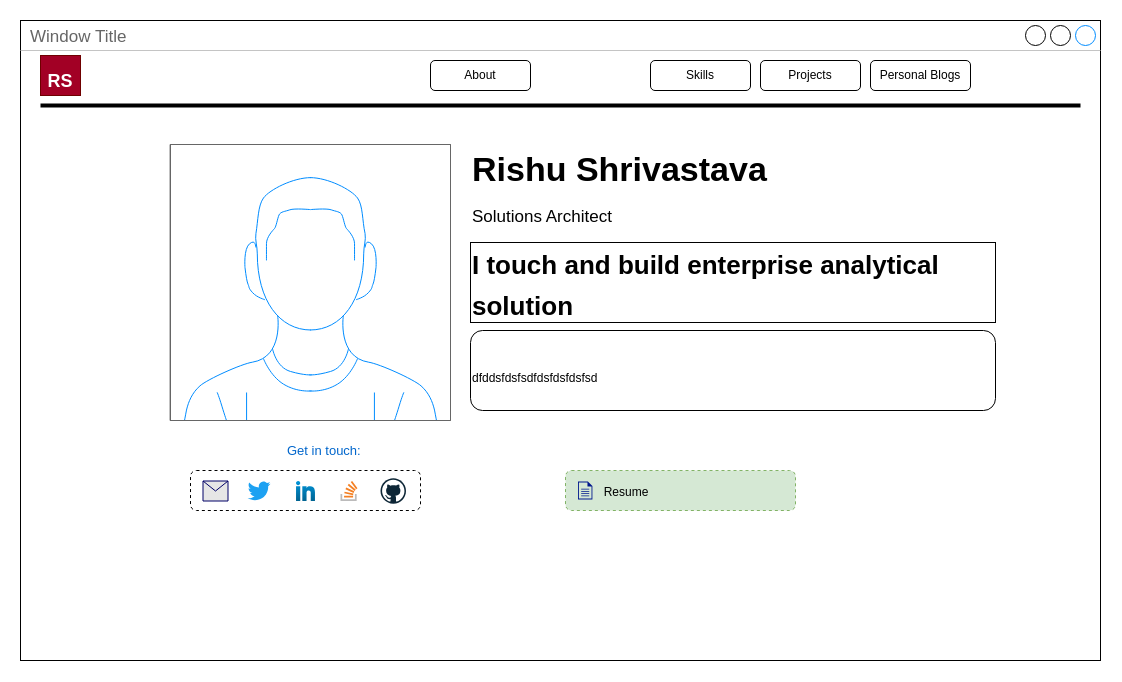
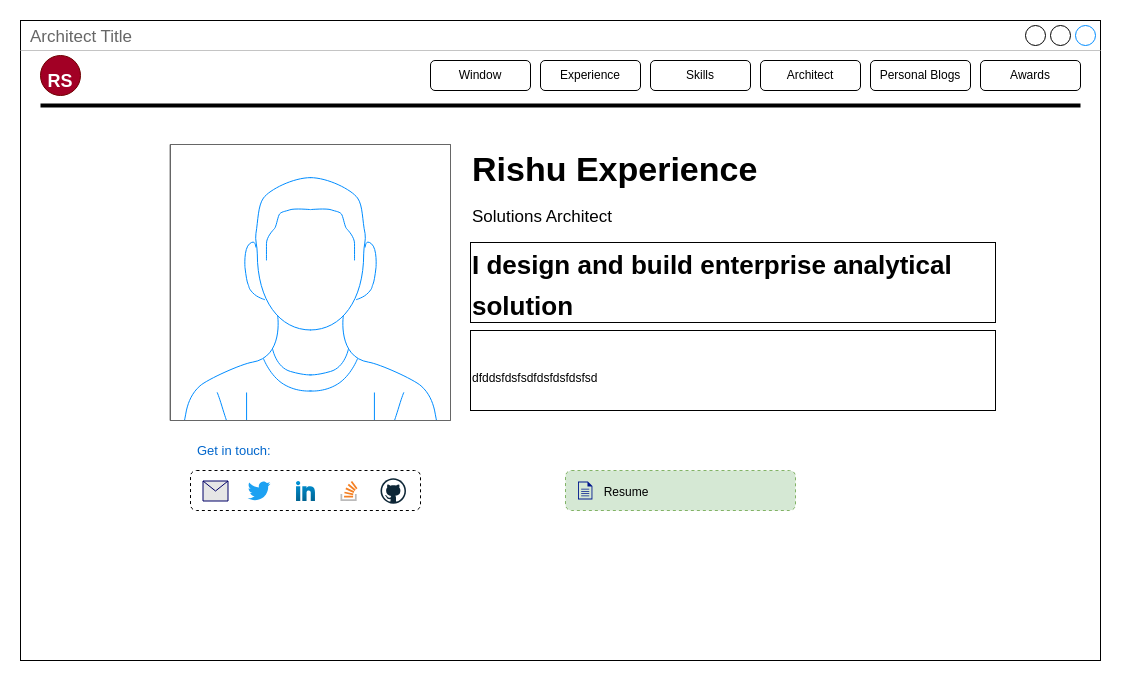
(79, 38) -> (93, 38)
(61, 76) -> (61, 76)
(481, 76) -> (481, 76)
none -> (591, 76)
(811, 76) -> (811, 76)
none -> (1031, 76)
(636, 190) -> (636, 190)
(734, 283) -> (734, 283)
(733, 371) -> (733, 371)
(401, 451) -> (311, 451)
